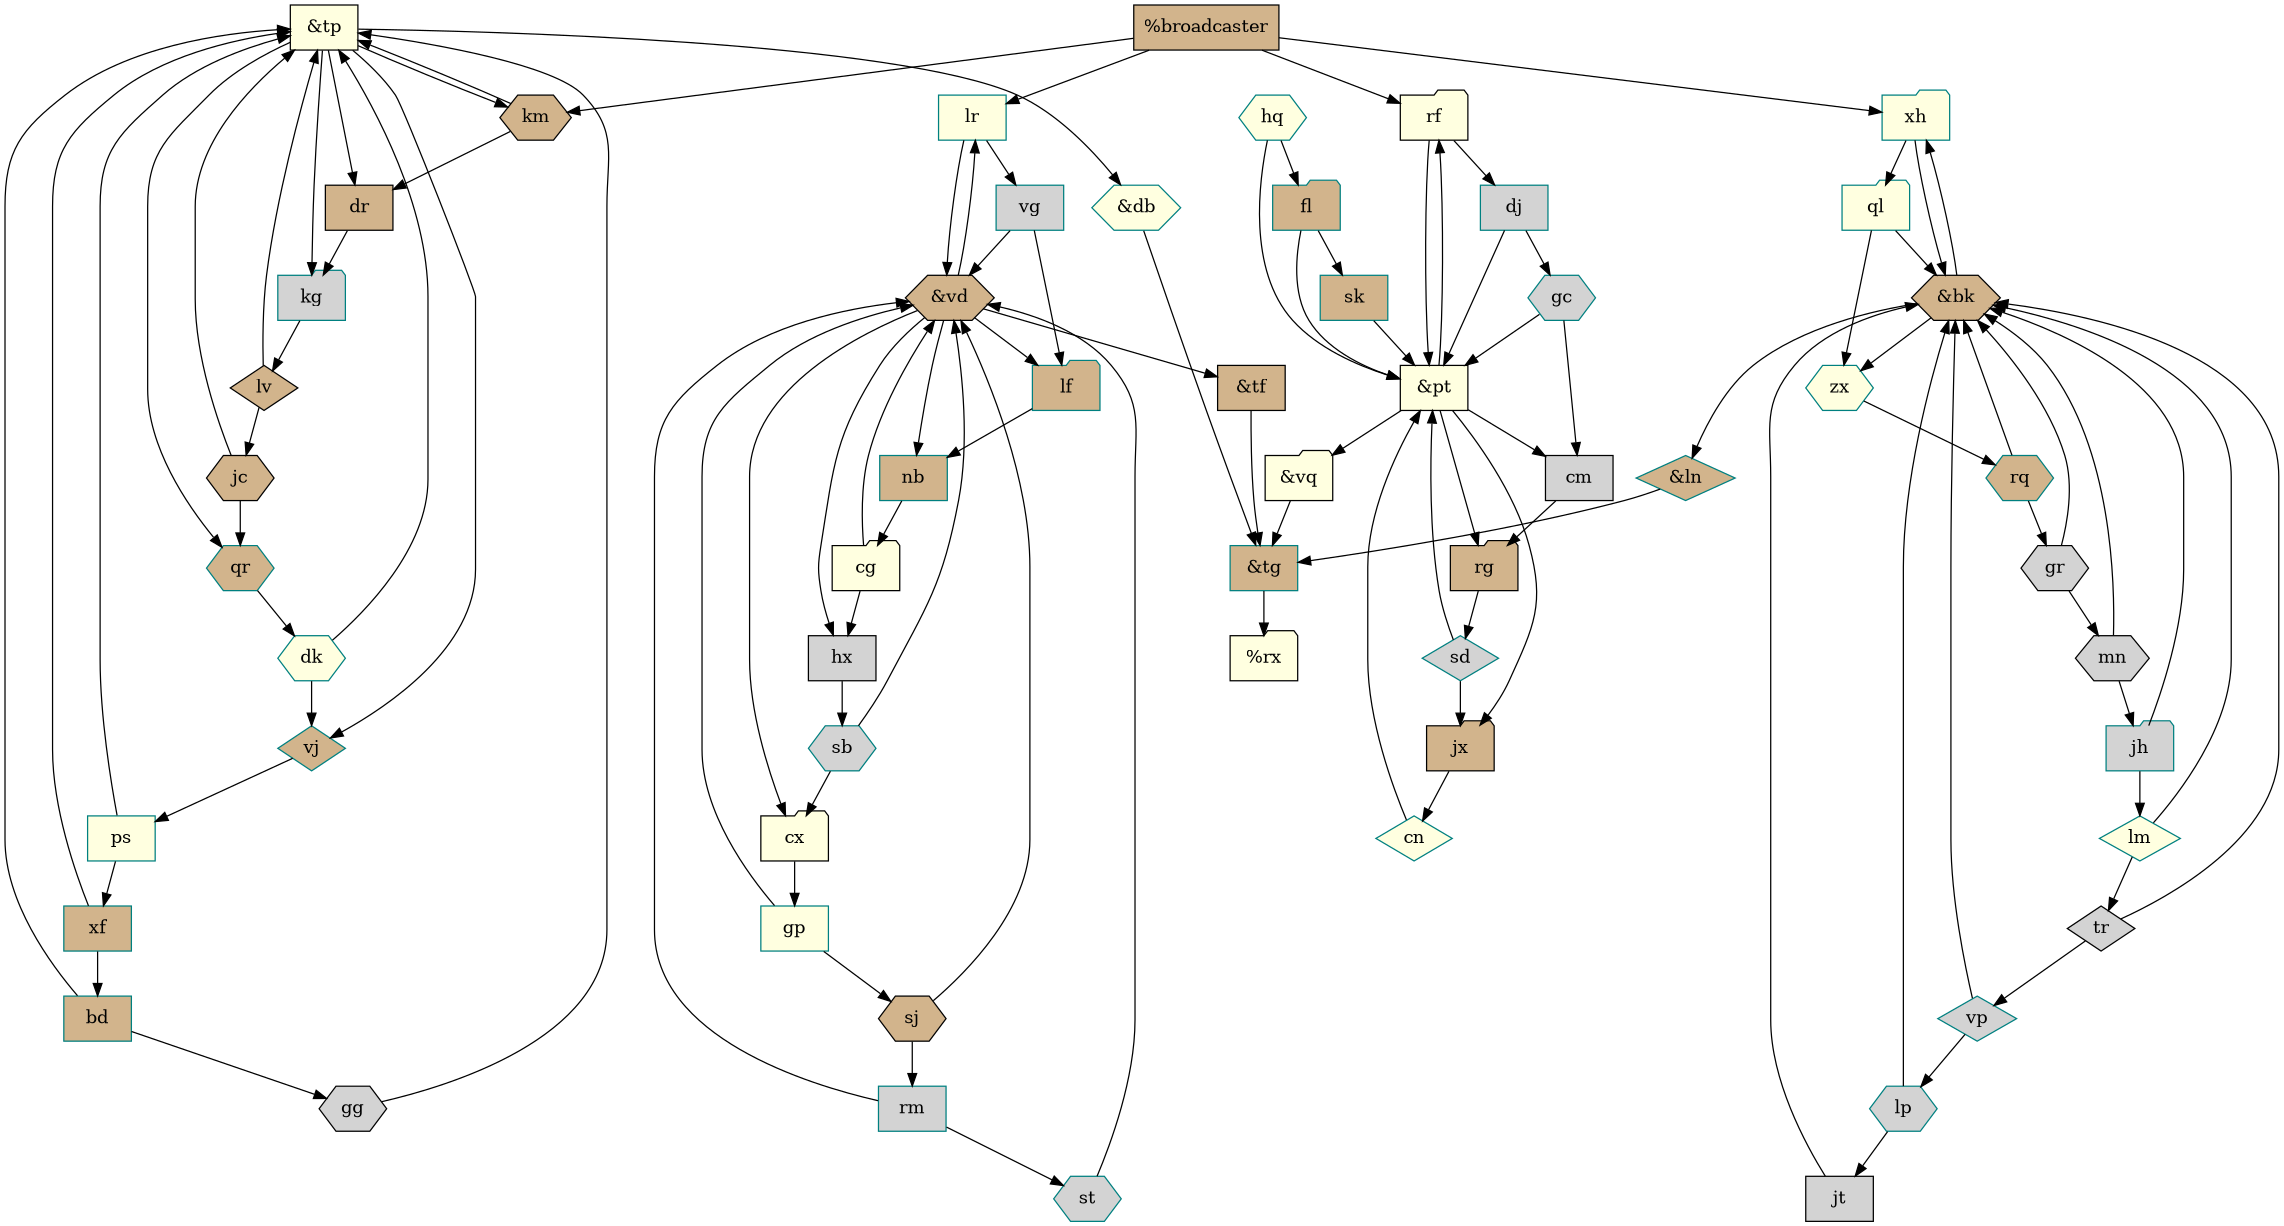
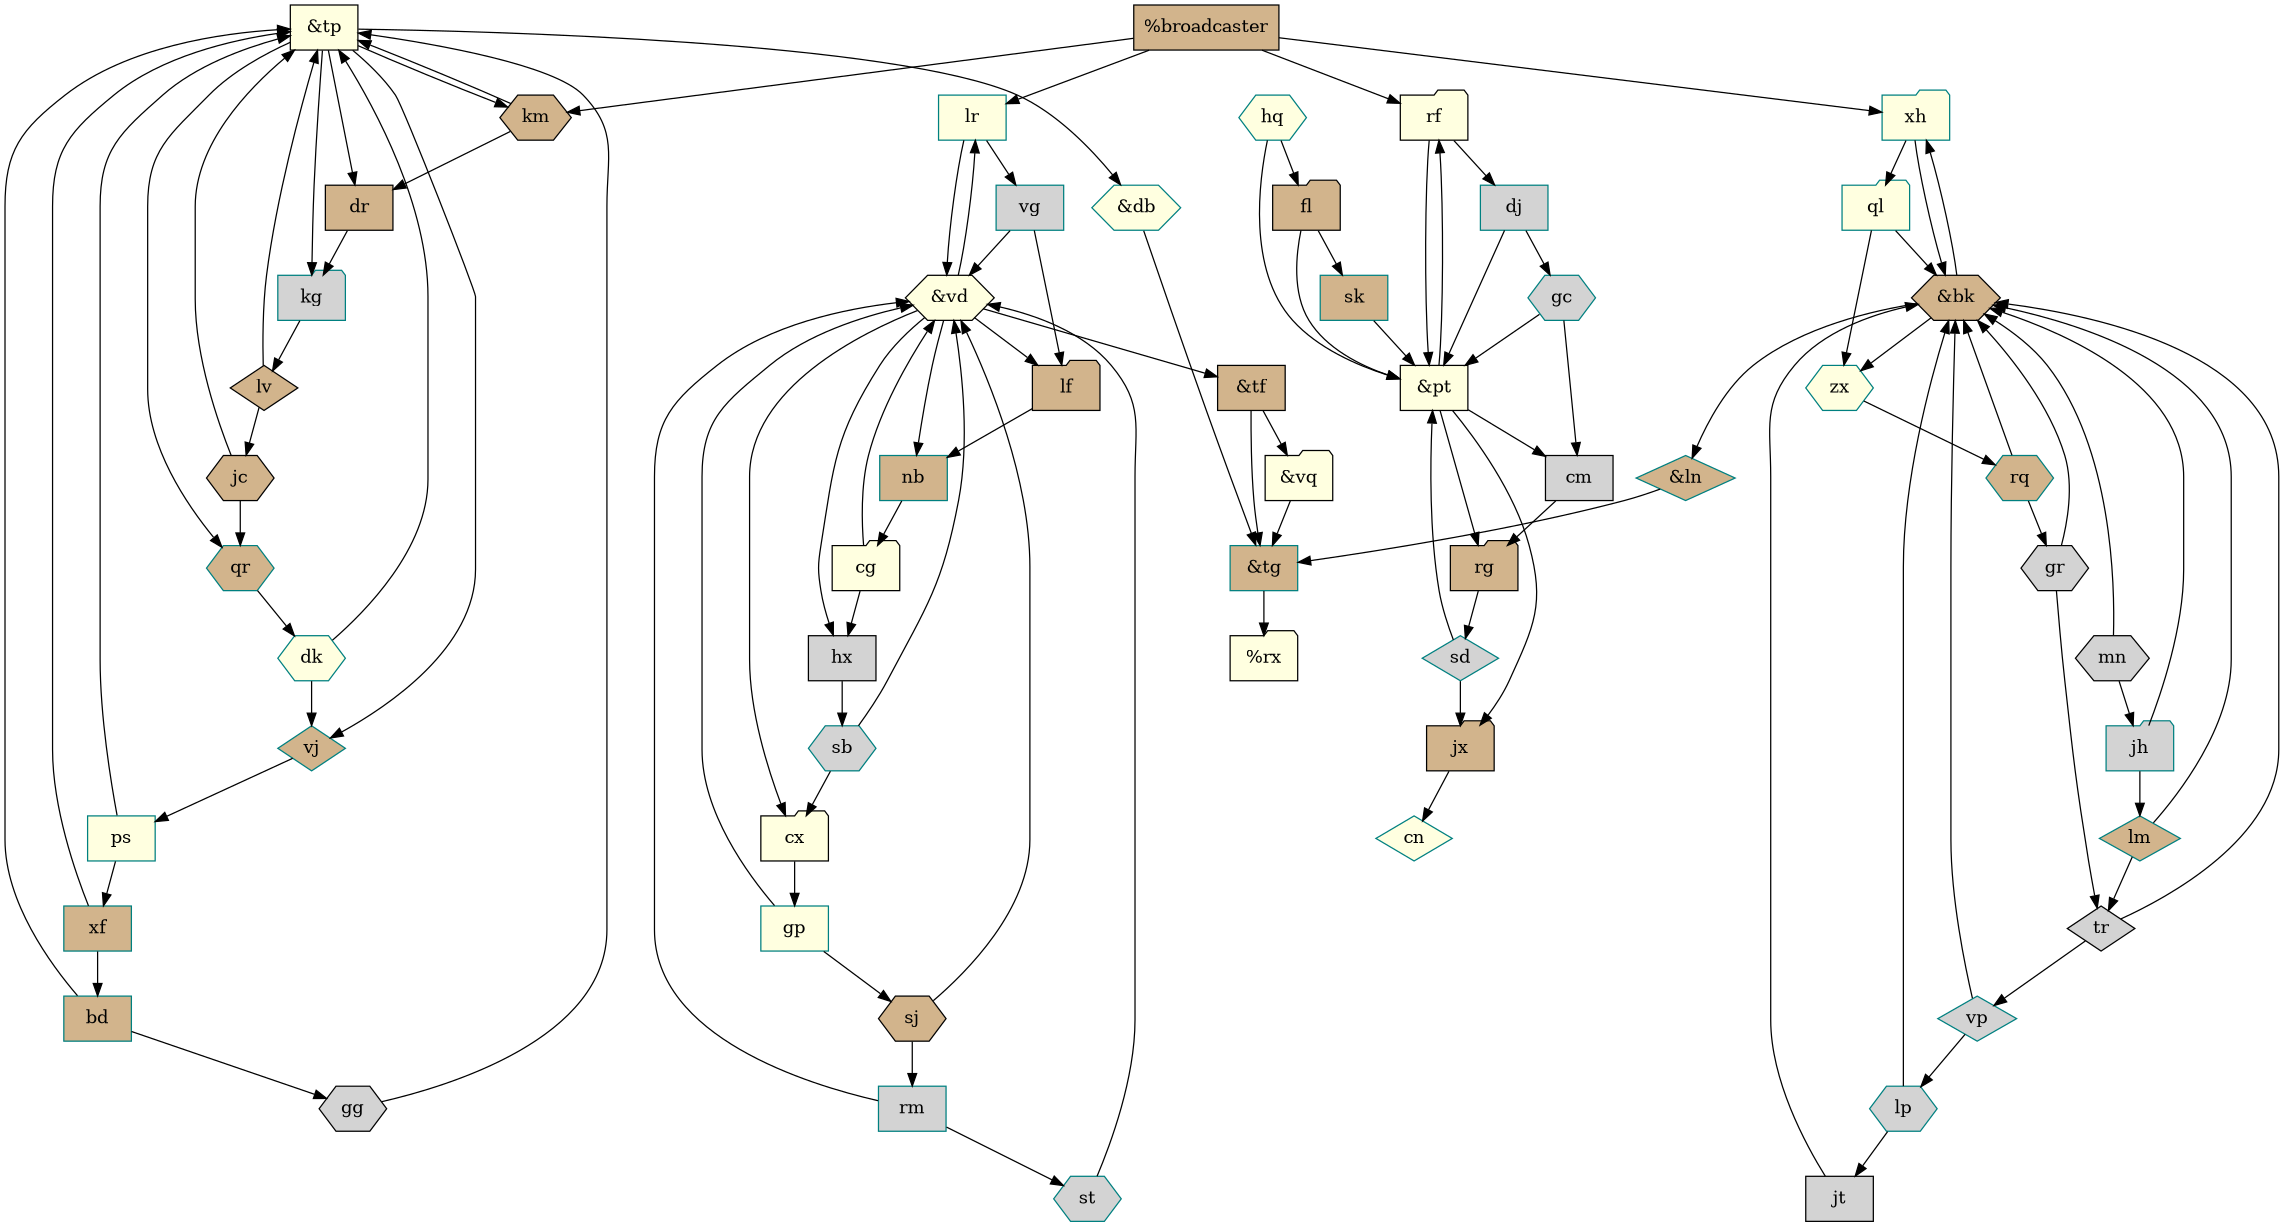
(1306, 208) -> (1306, 208)
(950, 298) -> (950, 298)
(1066, 388) -> (1066, 388)
(1372, 429) -> (1272, 428)
(2080, 608) -> (2072, 744)
(1368, 619) -> none
(2140, 838) -> (2140, 838)
